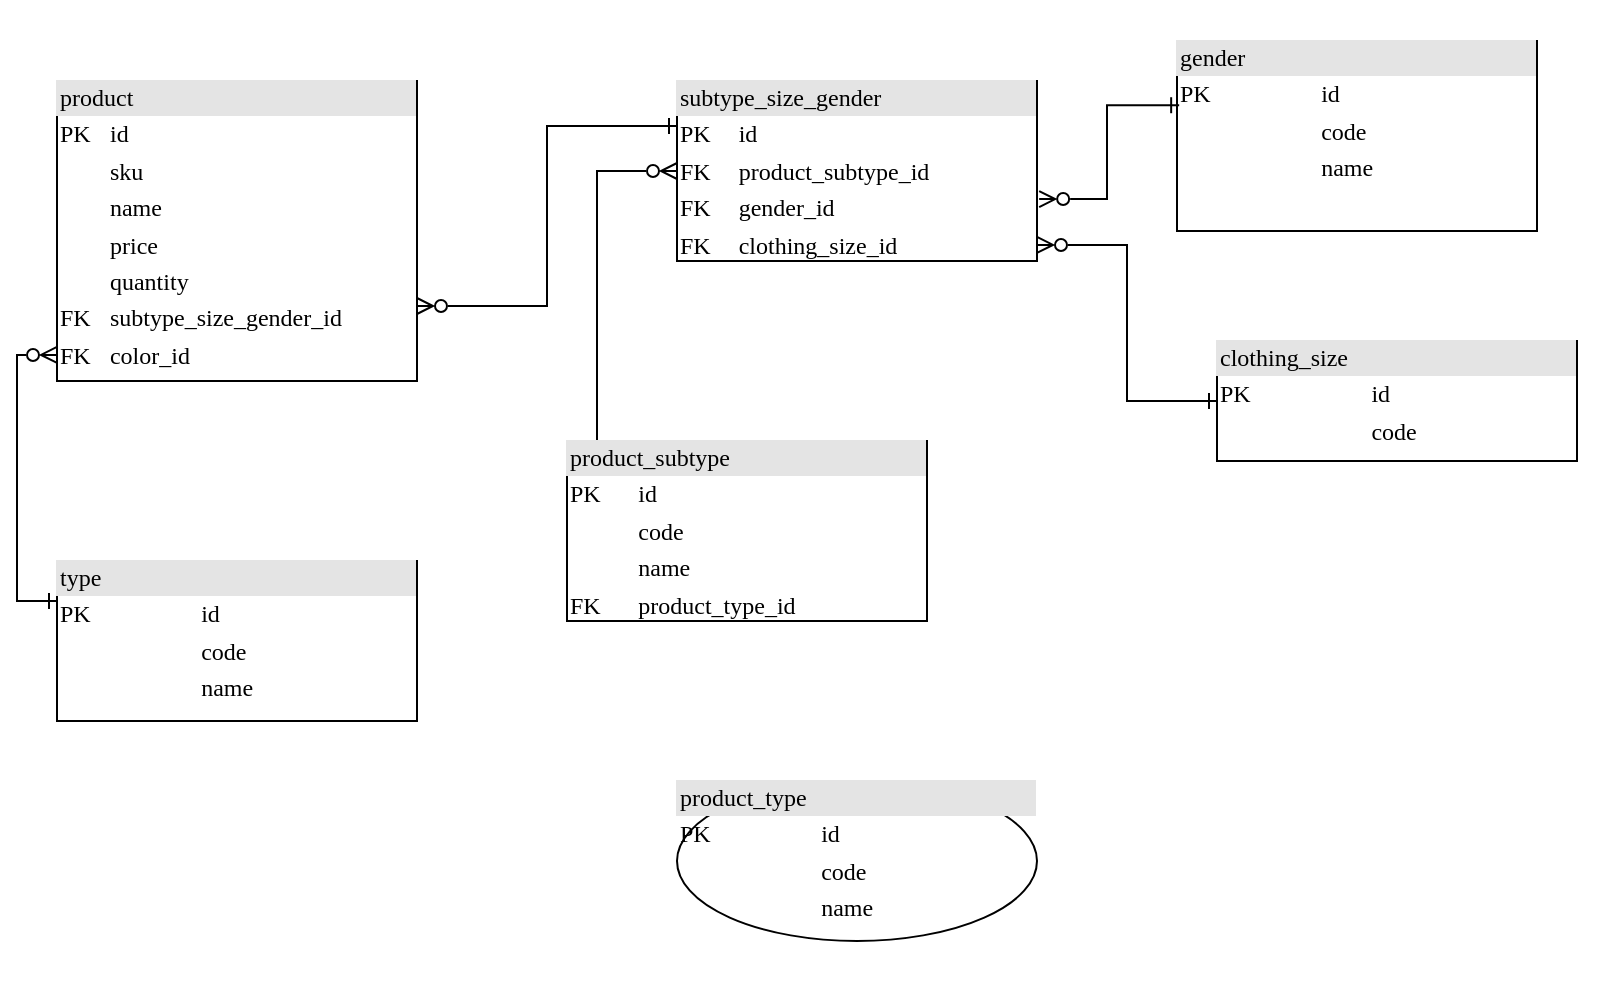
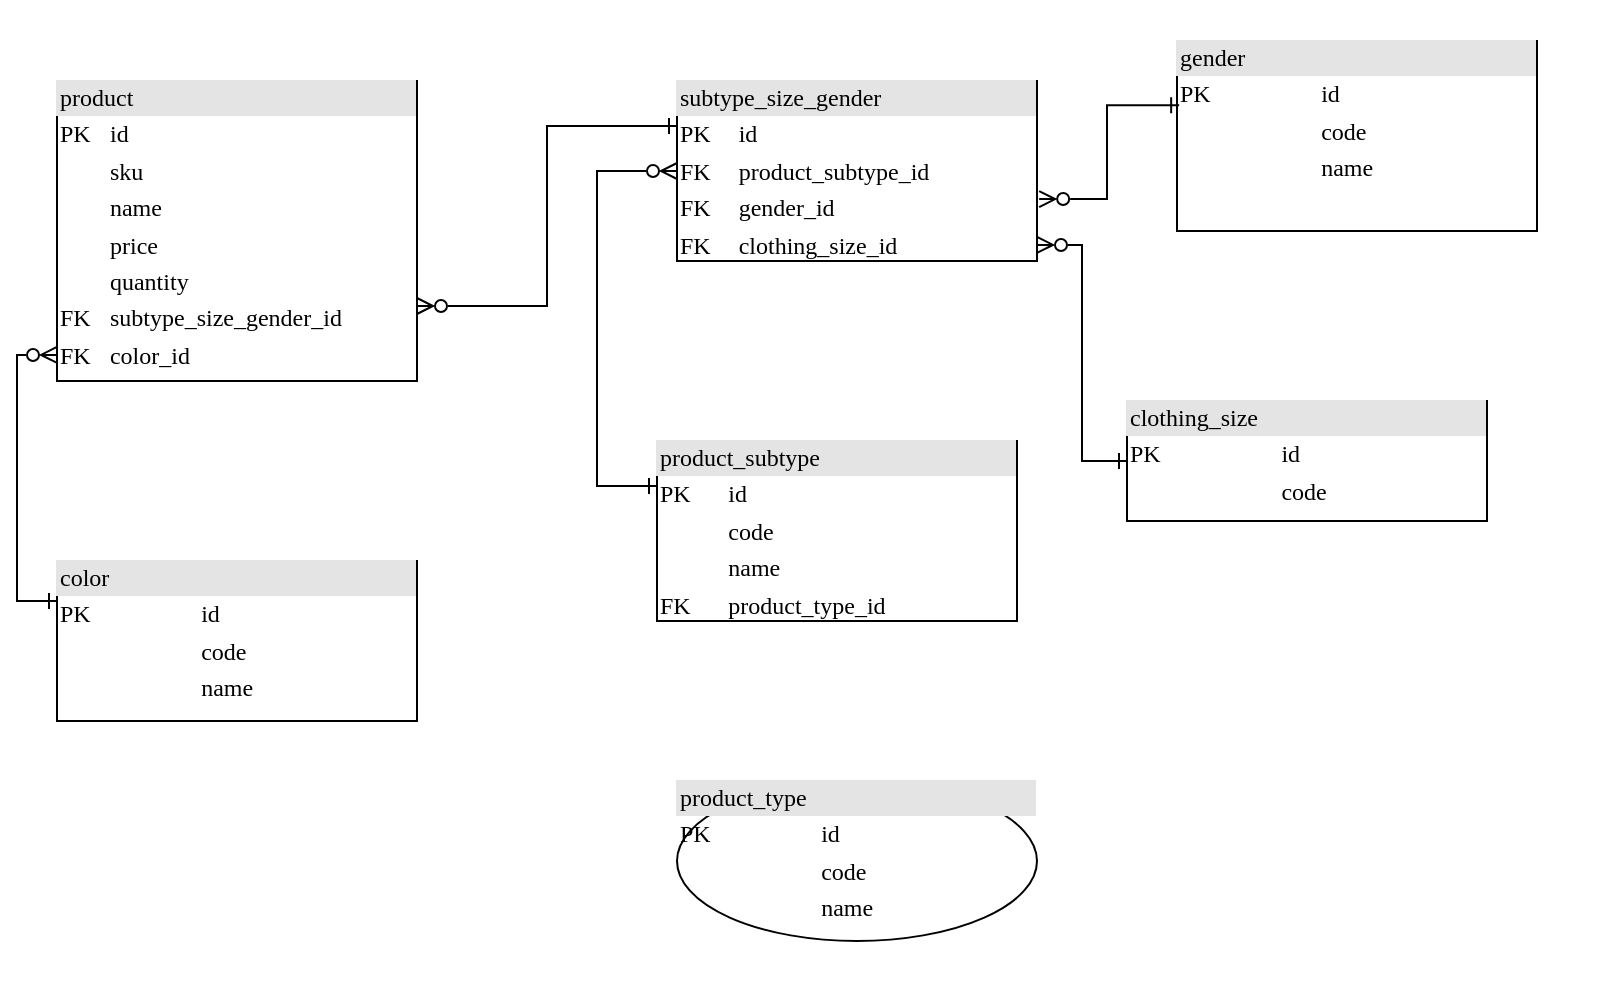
(1397, 401) -> (1307, 461)
(747, 531) -> (837, 531)
(84, 619) -> (87, 619)
